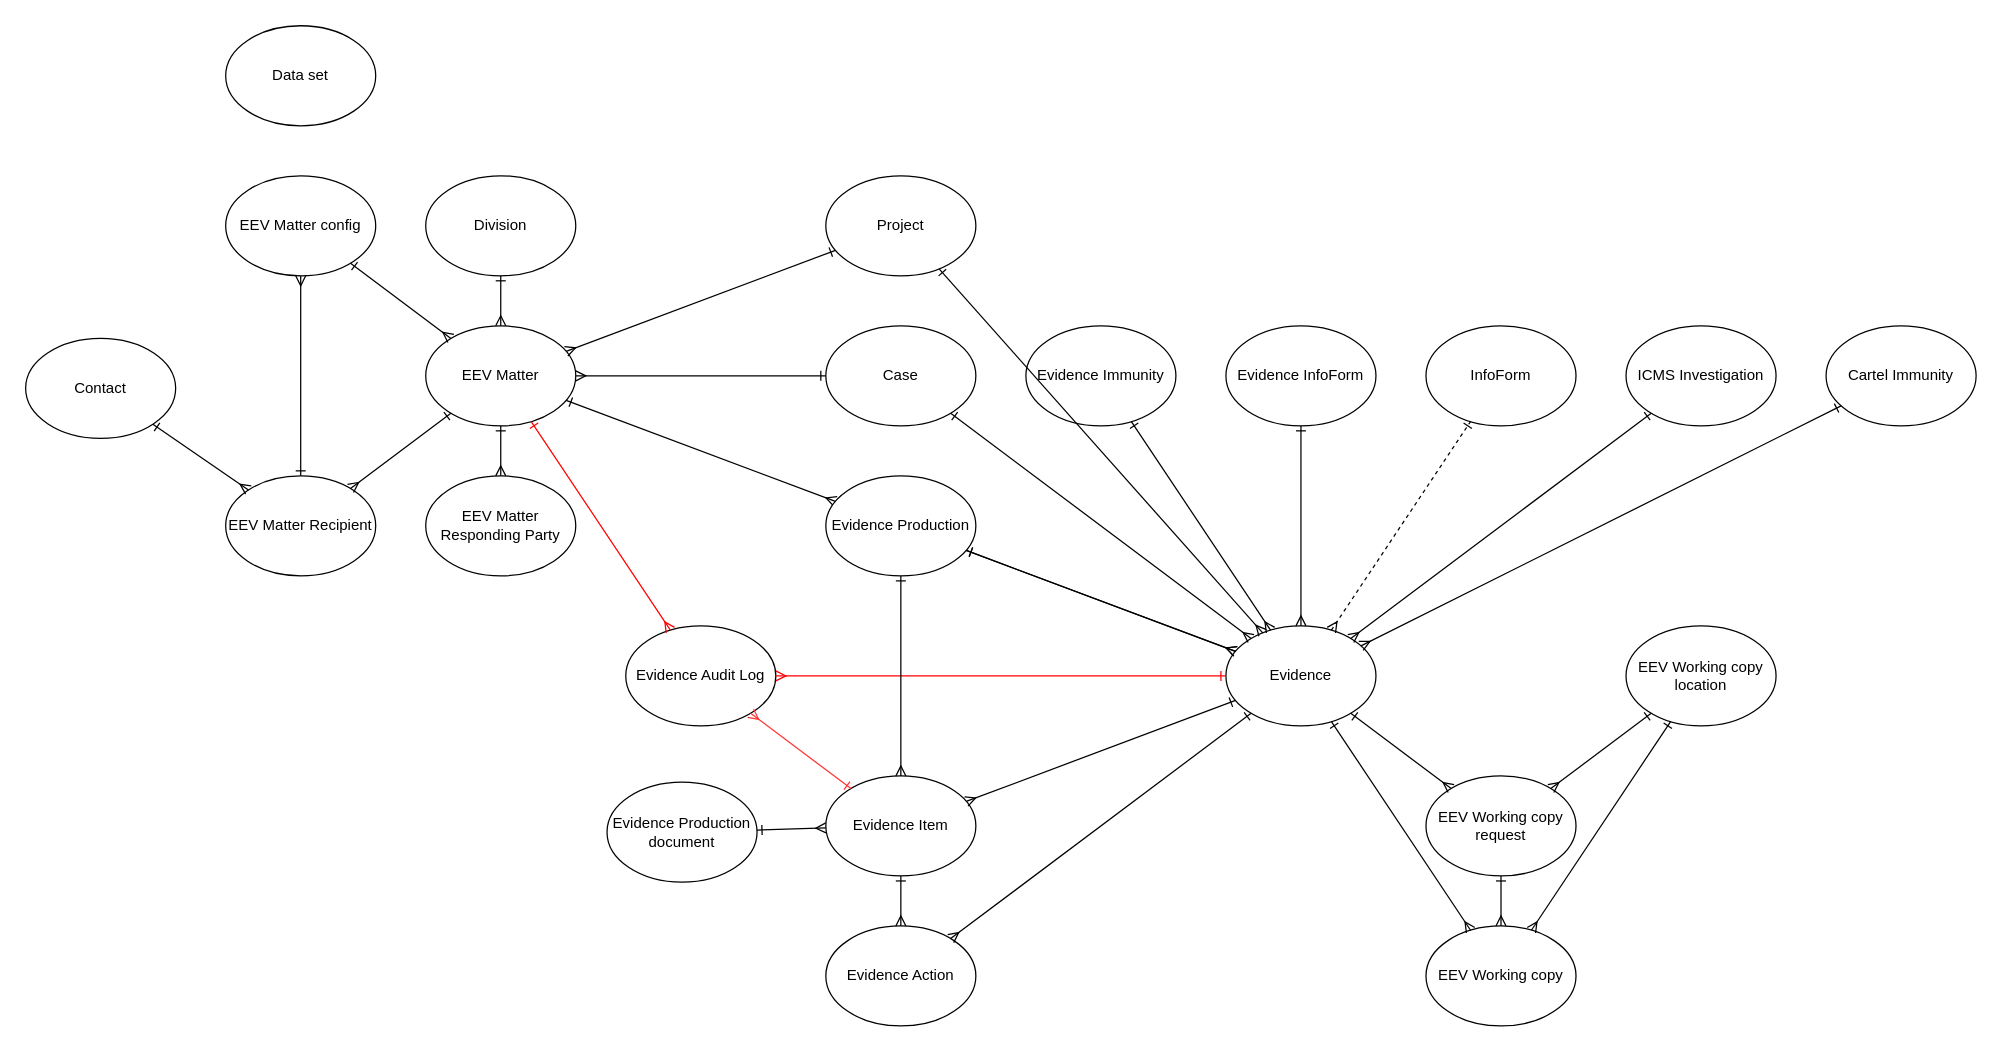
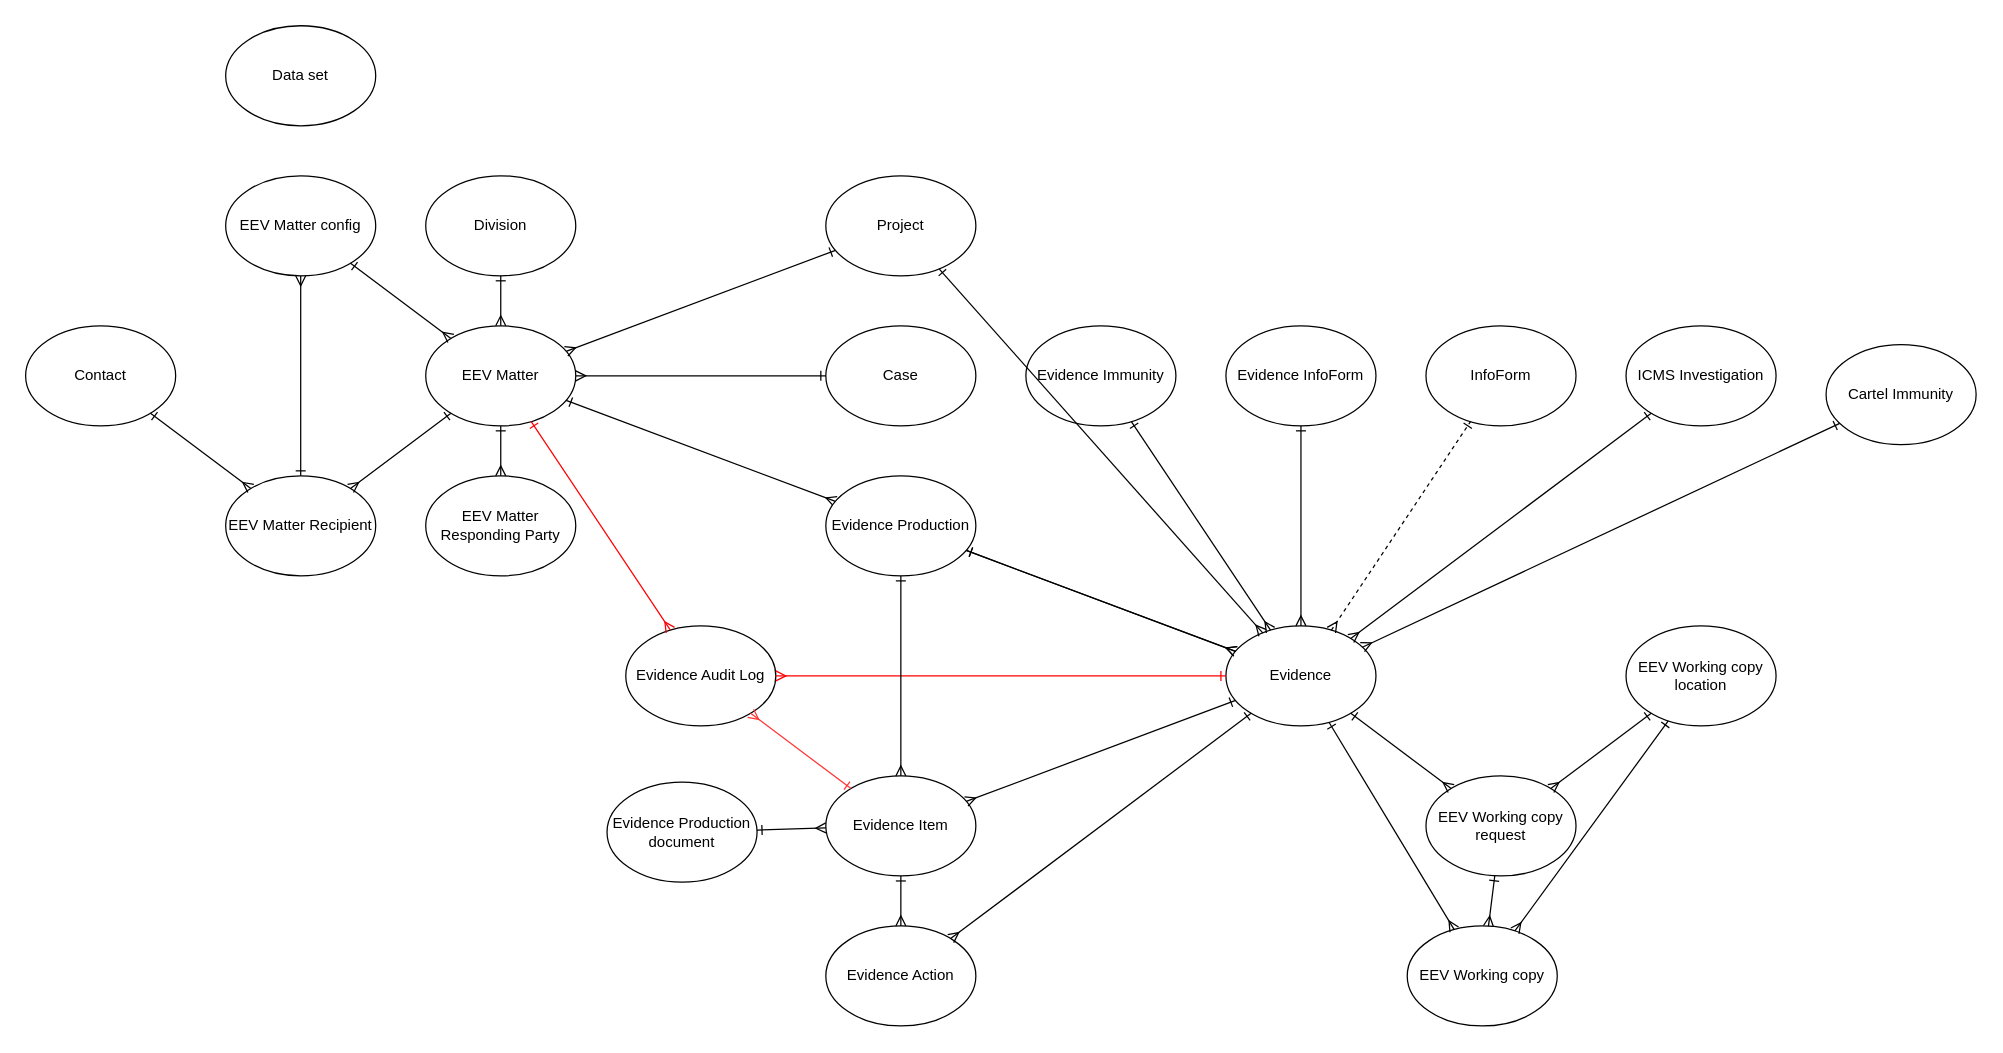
(1901, 376) -> (1901, 394)
(101, 388) -> (101, 376)
(1101, 526) -> none
(1501, 976) -> (1482, 976)
